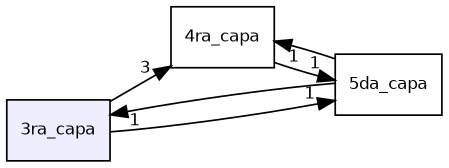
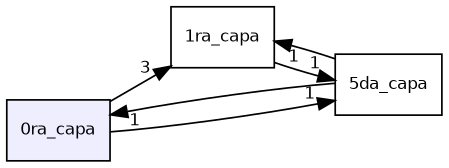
(223, 37) -> (223, 37)
(58, 130) -> (58, 130)
